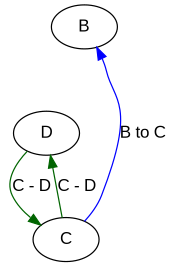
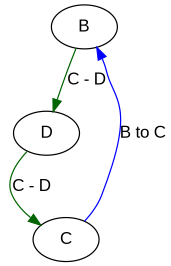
(57, 193) -> (66, 74)
